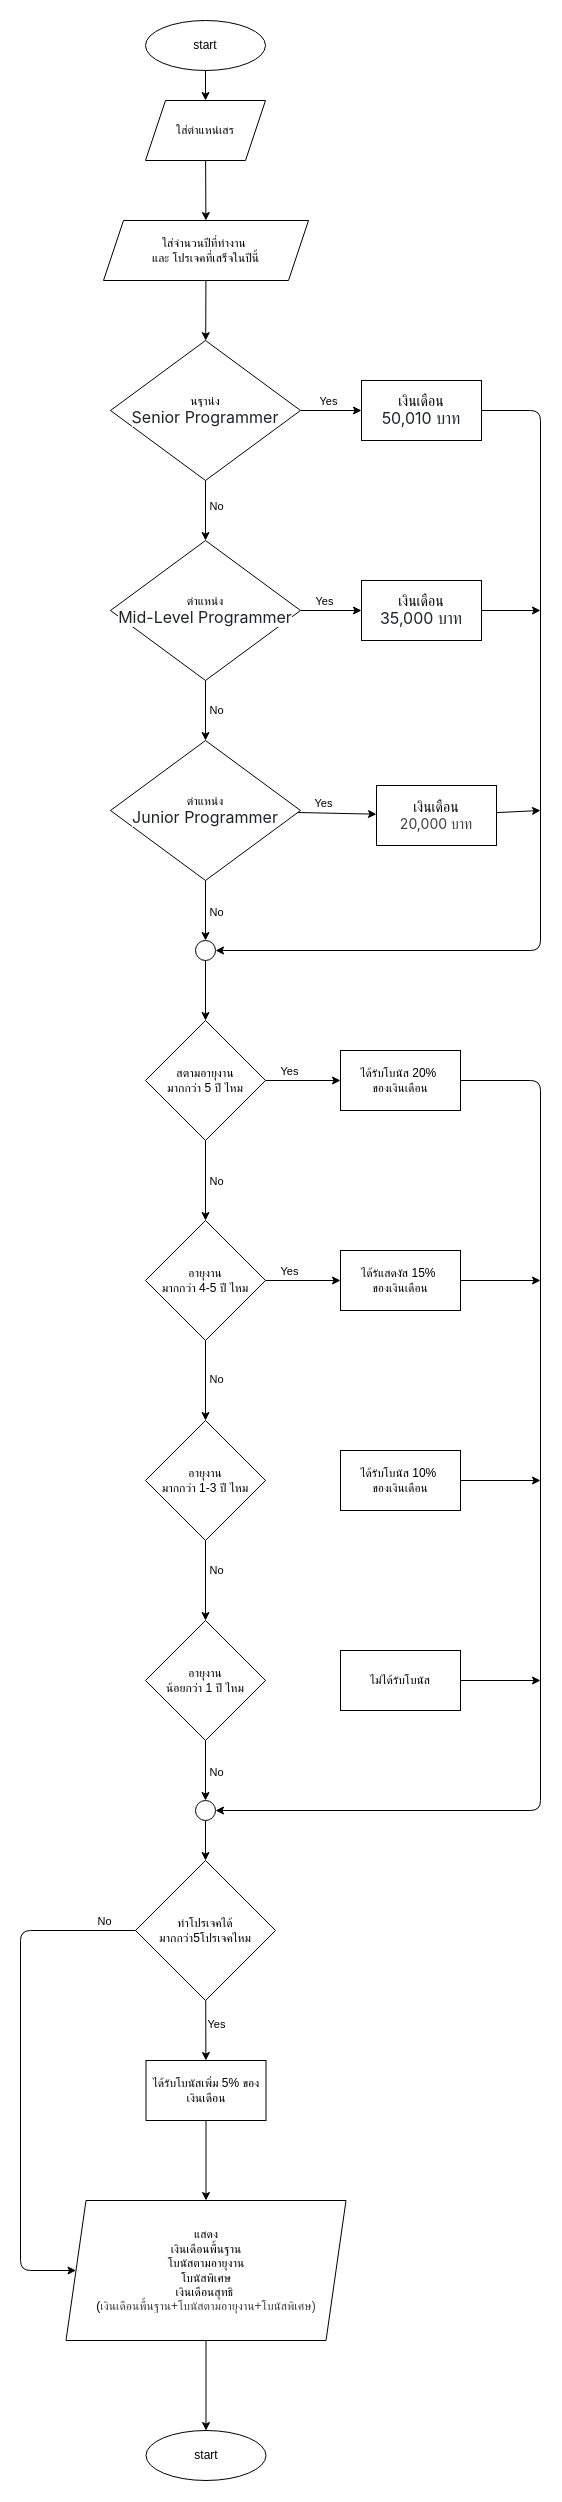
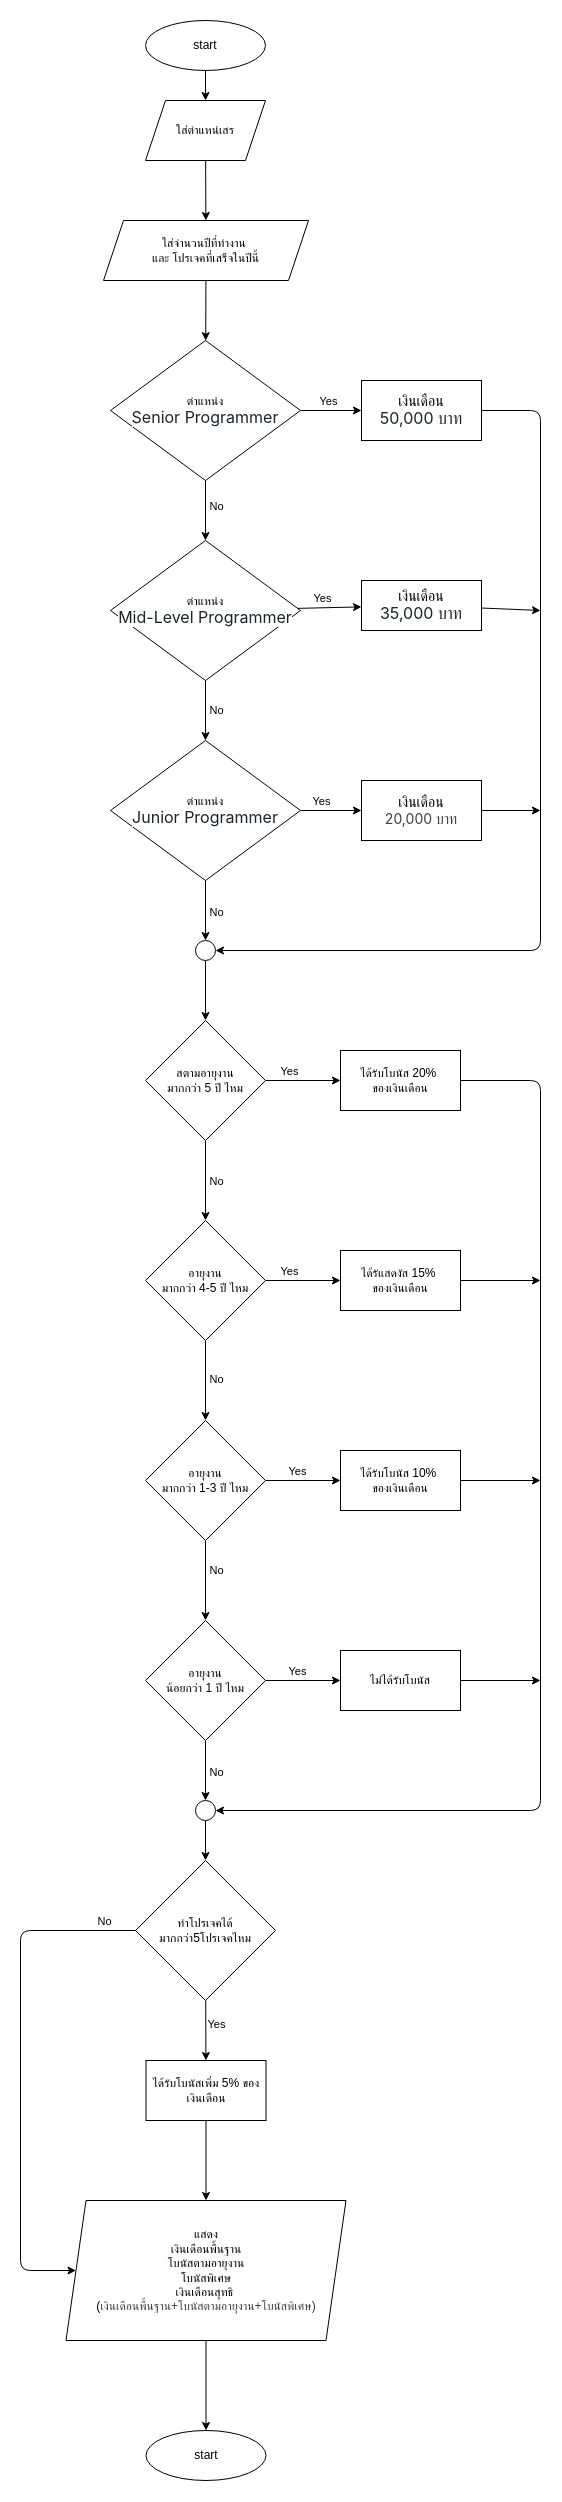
(206, 411) -> (206, 411)
(422, 411) -> (422, 411)
(422, 611) -> (422, 606)
(437, 816) -> (422, 811)
none -> (300, 1481)
none -> (300, 1681)
